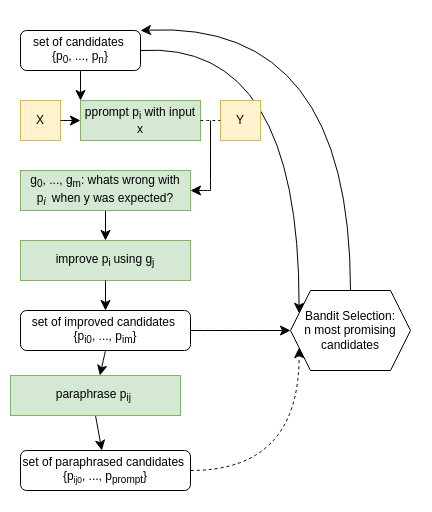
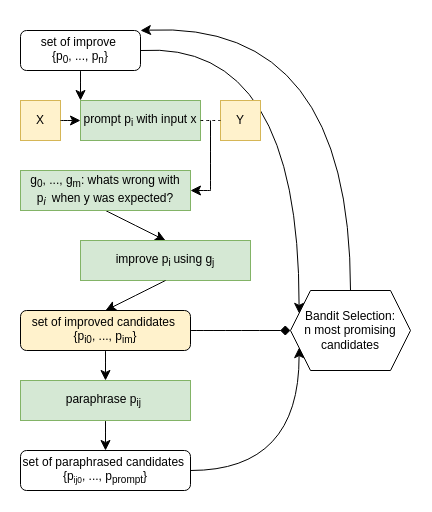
(81, 51) -> (81, 51)
(141, 121) -> (141, 121)
(106, 261) -> (166, 261)
(106, 331) -> (106, 331)
(281, 331) -> (280, 331)
(96, 396) -> (106, 401)
(273, 440) -> (273, 440)
